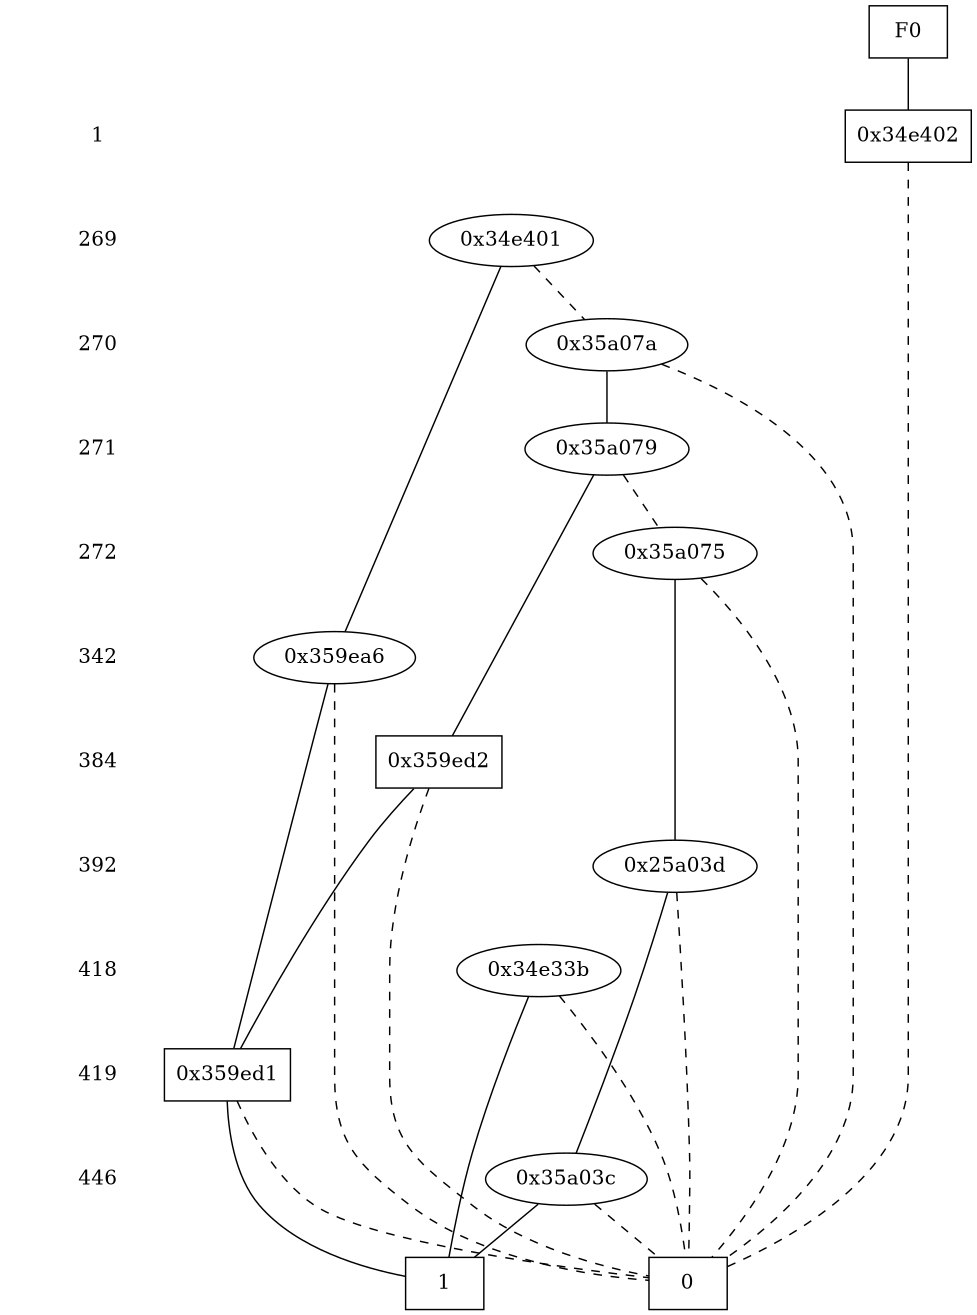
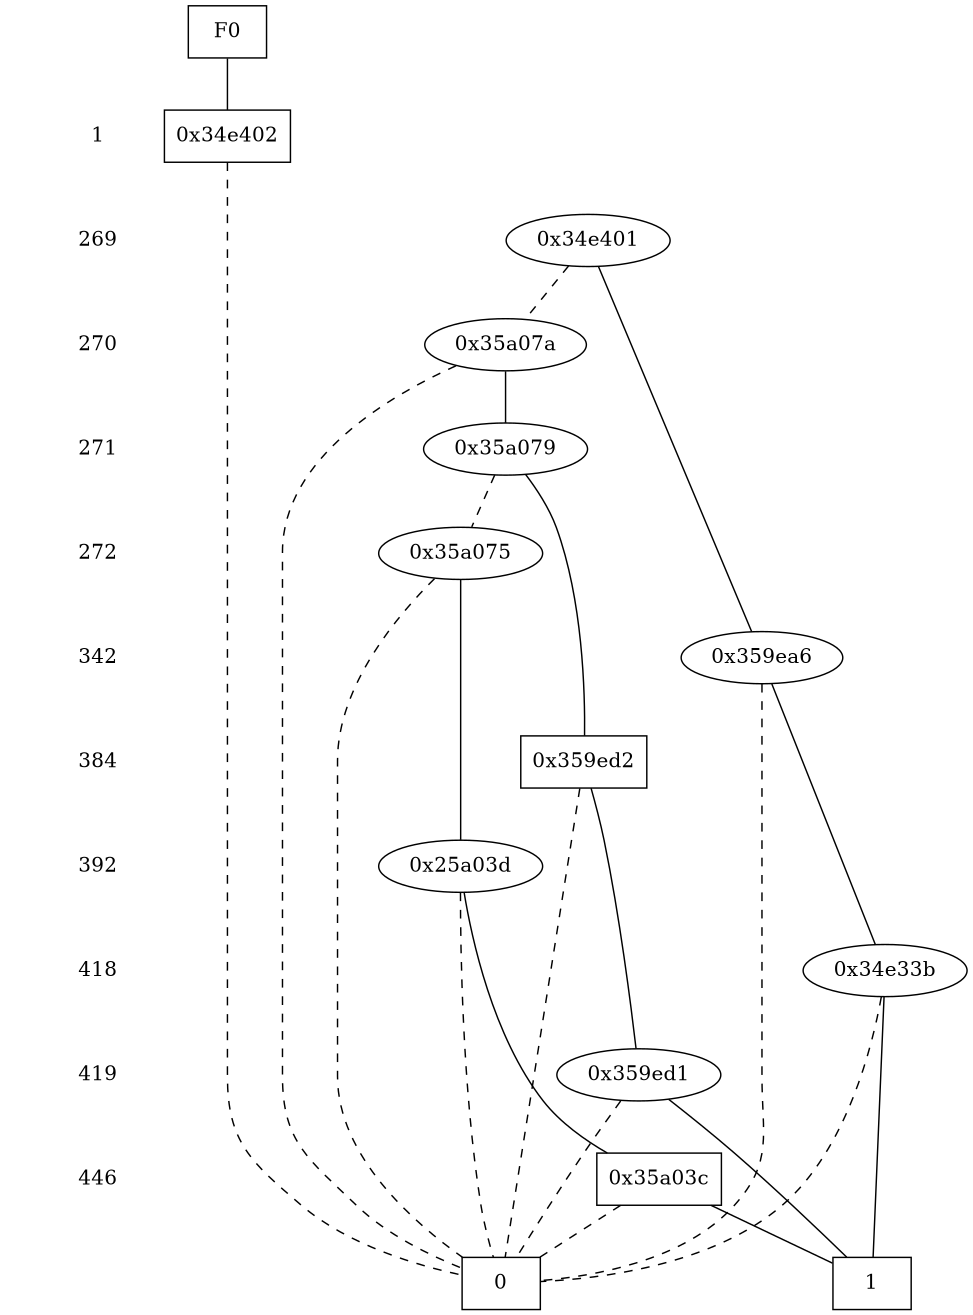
(281, 866) -> (824, 814)
(227, 1075) -> (639, 1075)
(566, 1179) -> (659, 1179)
